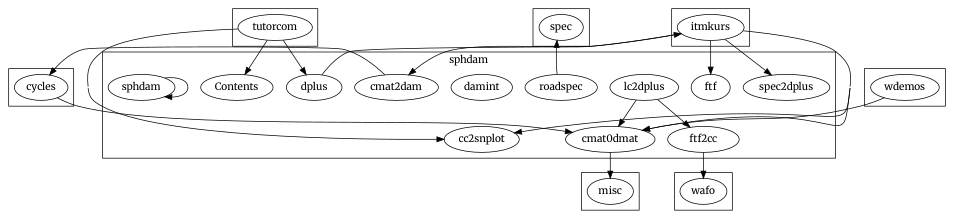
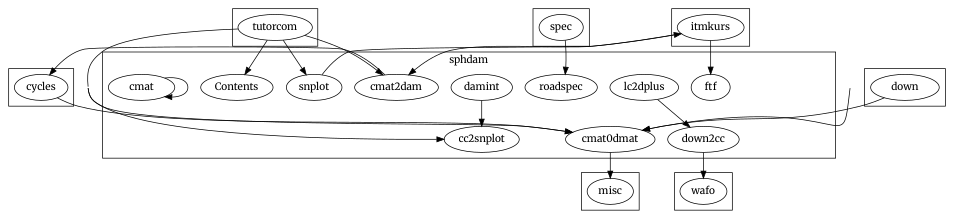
(810, 41) -> (482, 110)
none -> (330, 44)
(556, 61) -> (566, 57)
(142, 87) -> (142, 87)
(314, 87) -> (314, 87)
(786, 87) -> none
(905, 87) -> (905, 87)
(629, 110) -> (321, 123)
(703, 139) -> (703, 139)
